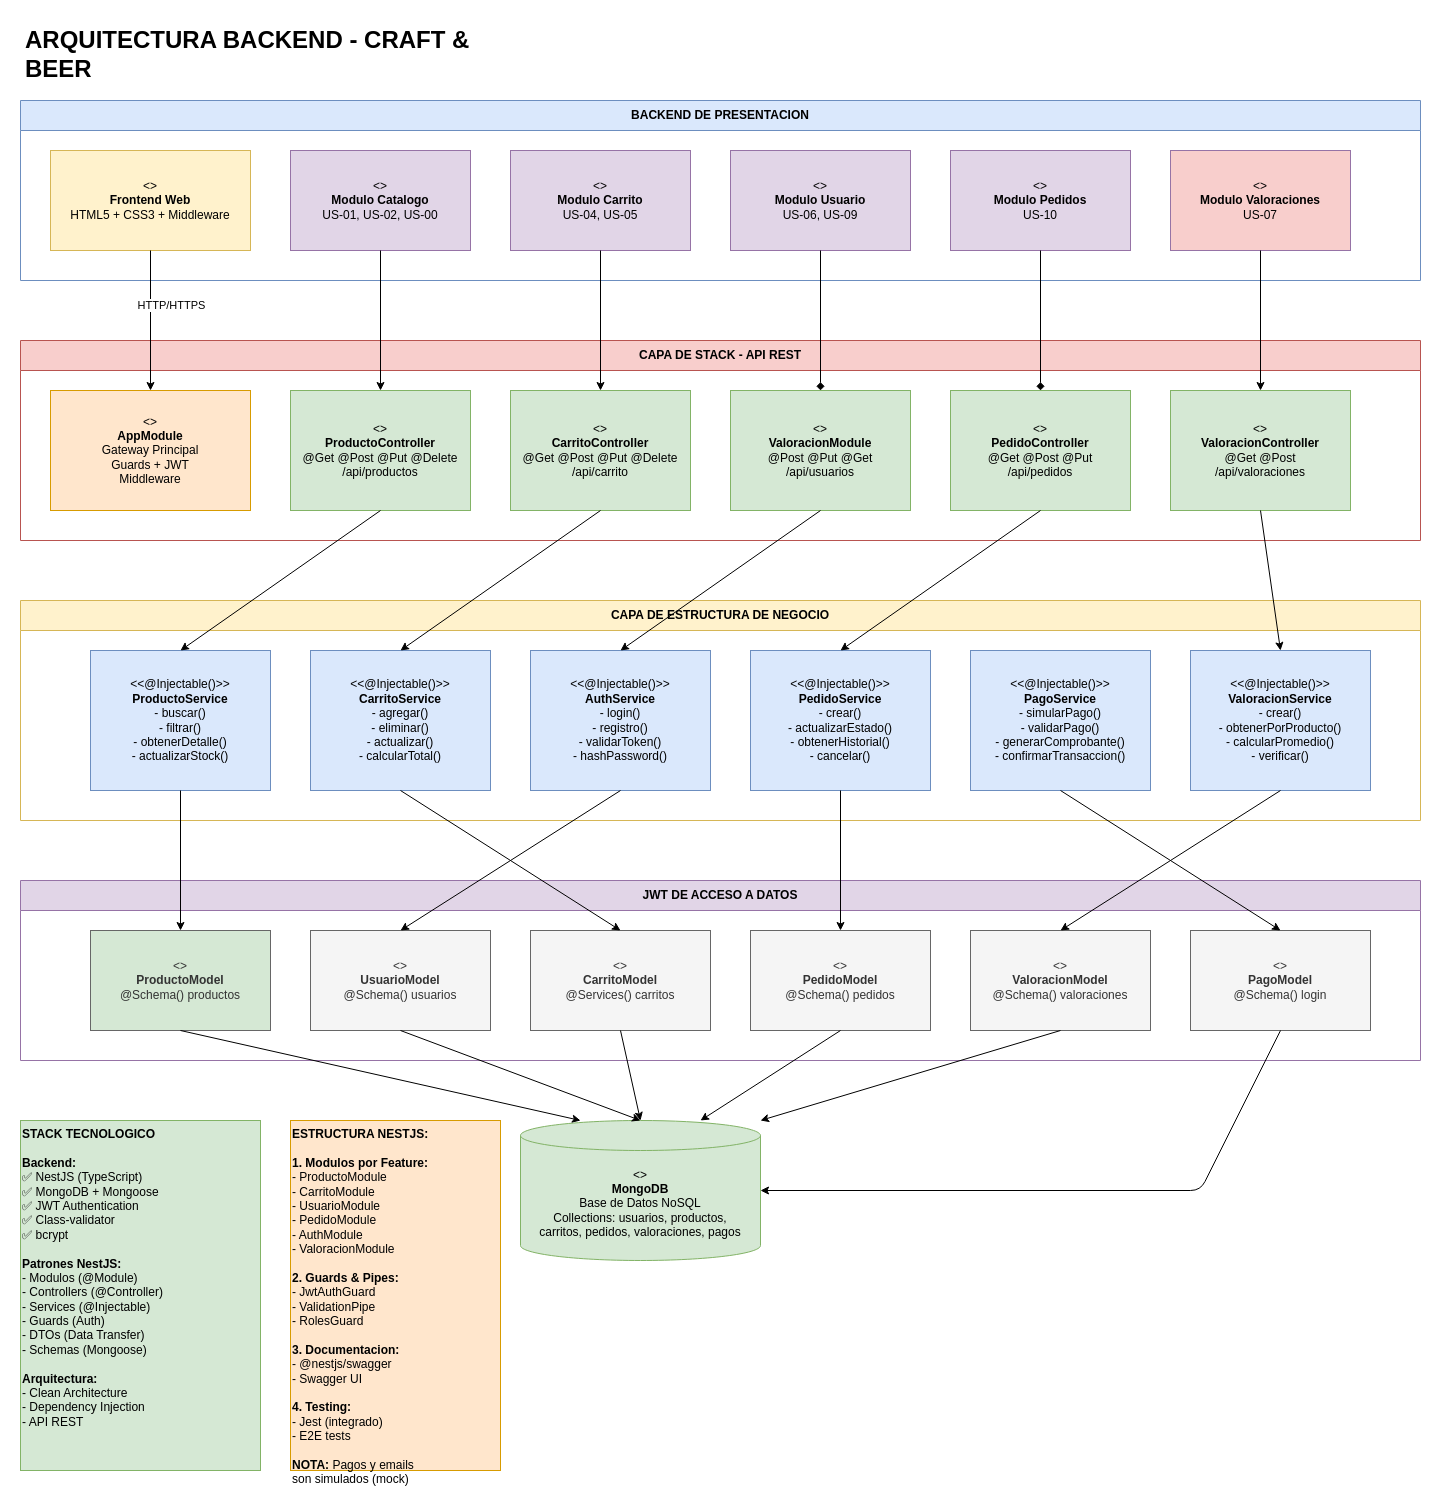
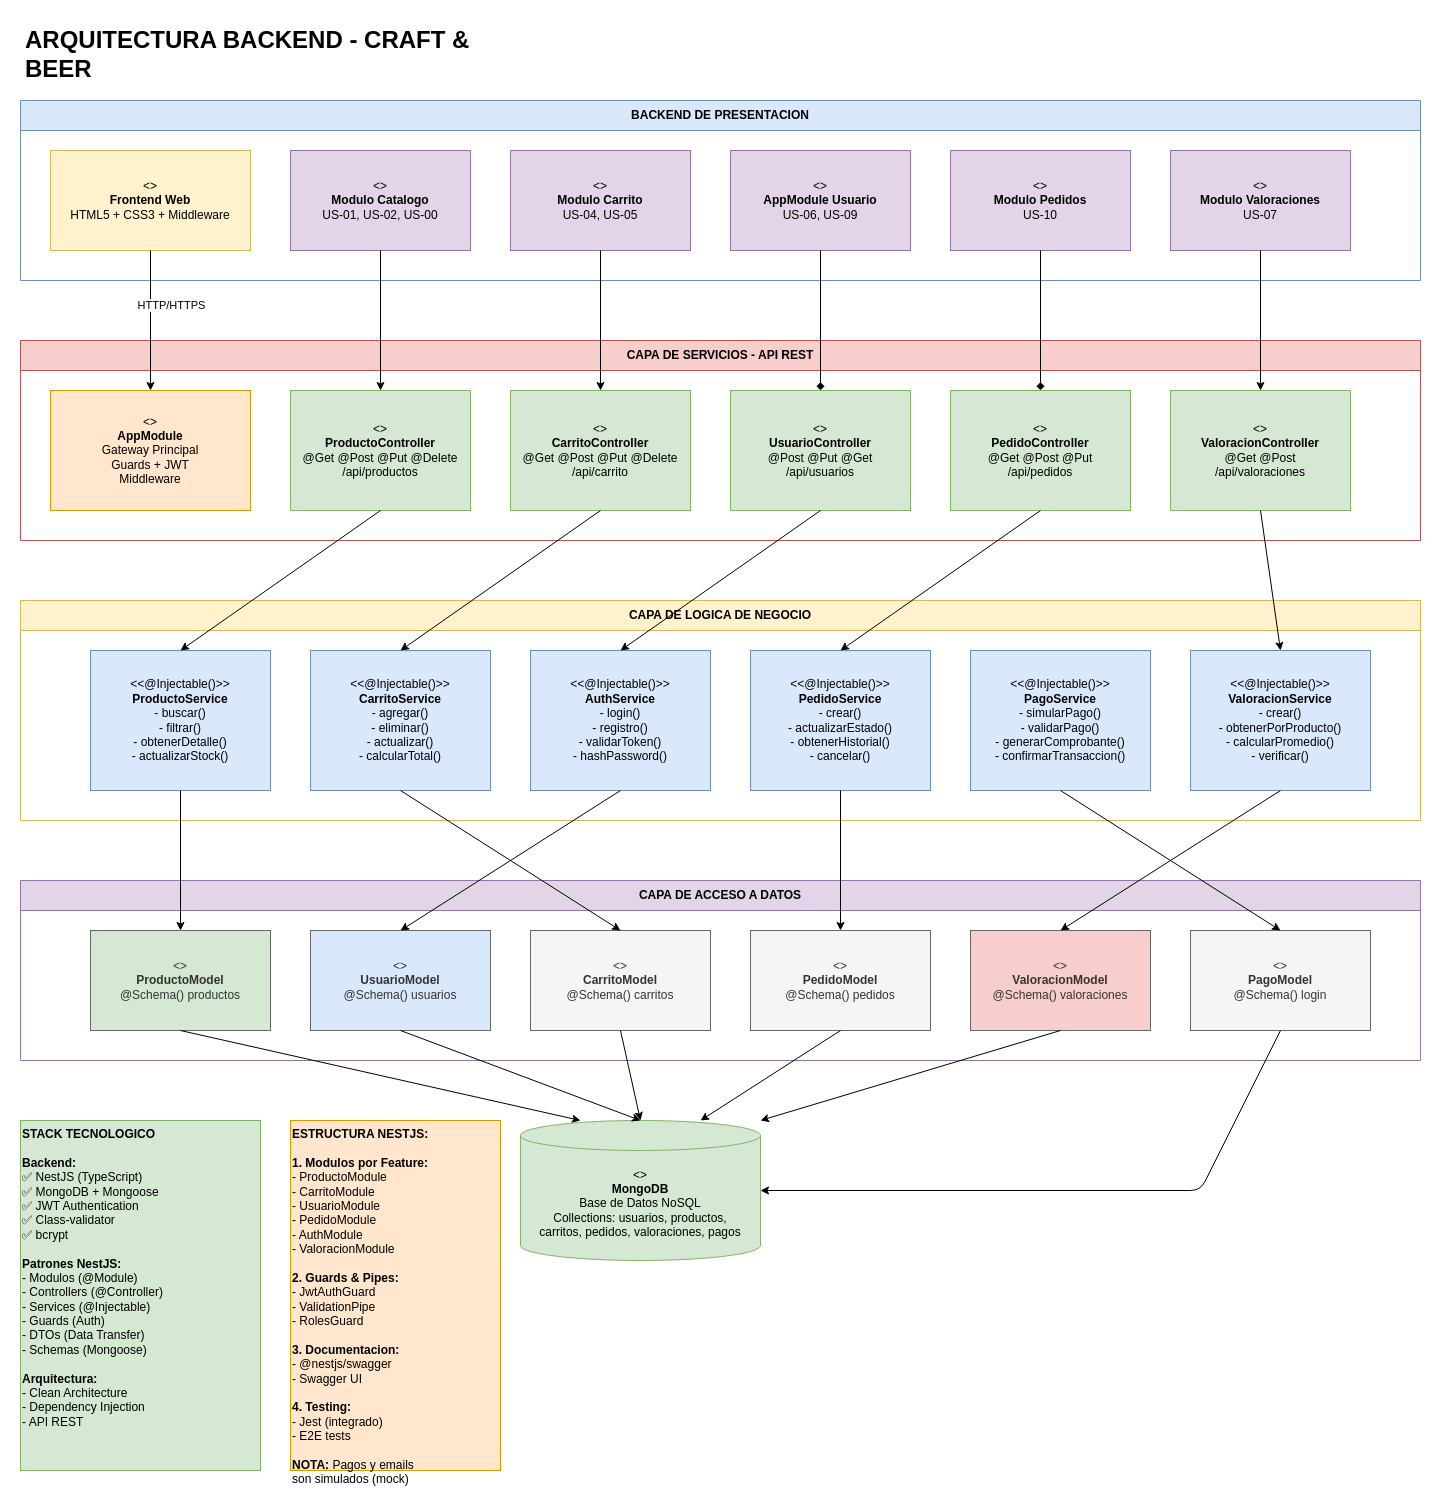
(821, 201) -> (821, 201)
(1261, 201) -> (1261, 201)
(721, 356) -> (721, 356)
(821, 451) -> (821, 451)
(721, 616) -> (721, 616)
(721, 896) -> (721, 896)
(401, 981) -> (401, 981)
(621, 981) -> (621, 981)
(1061, 981) -> (1061, 981)
